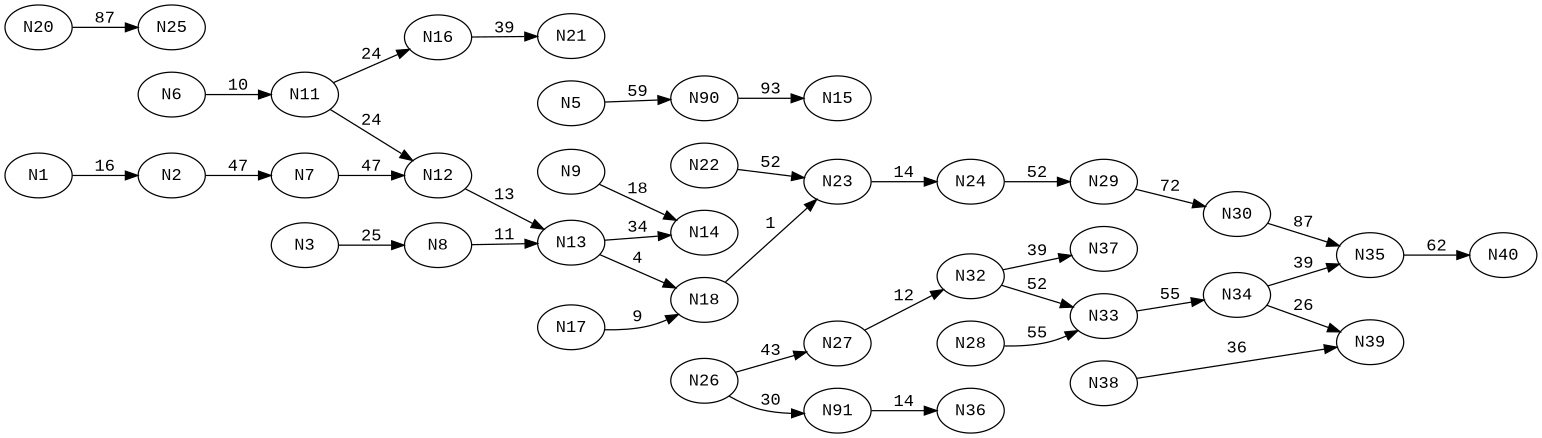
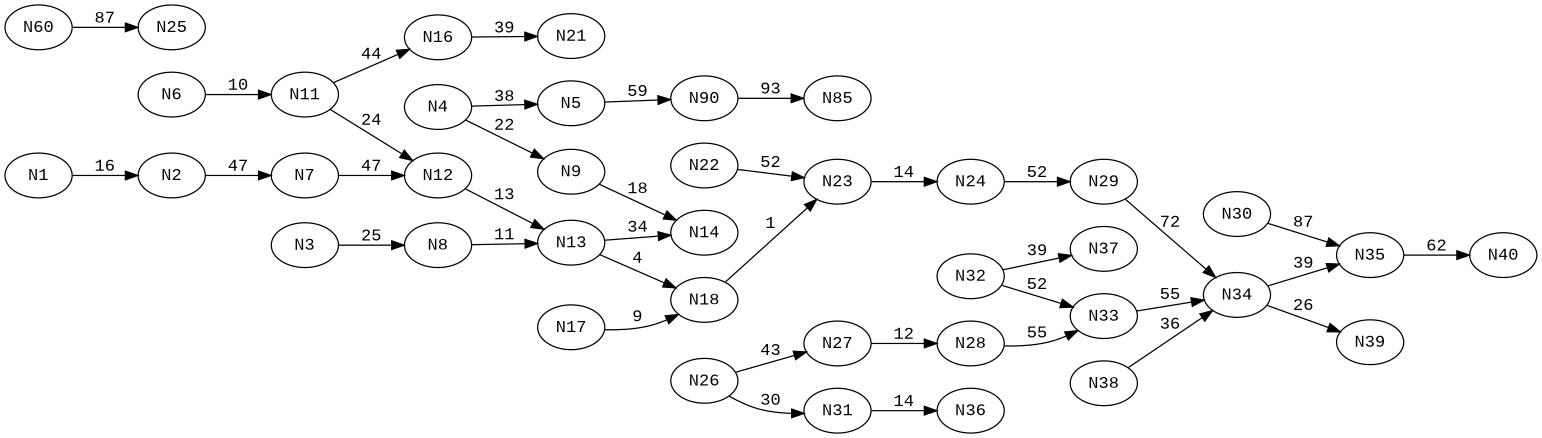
(39, 27) -> (39, 27)
(371, 54) -> (371, 54)
(838, 98) -> (838, 98)
none -> (438, 107)
(1164, 196) -> (1166, 234)
(898, 313) -> (898, 343)
(1231, 364) -> (1165, 343)
(838, 411) -> (838, 411)
